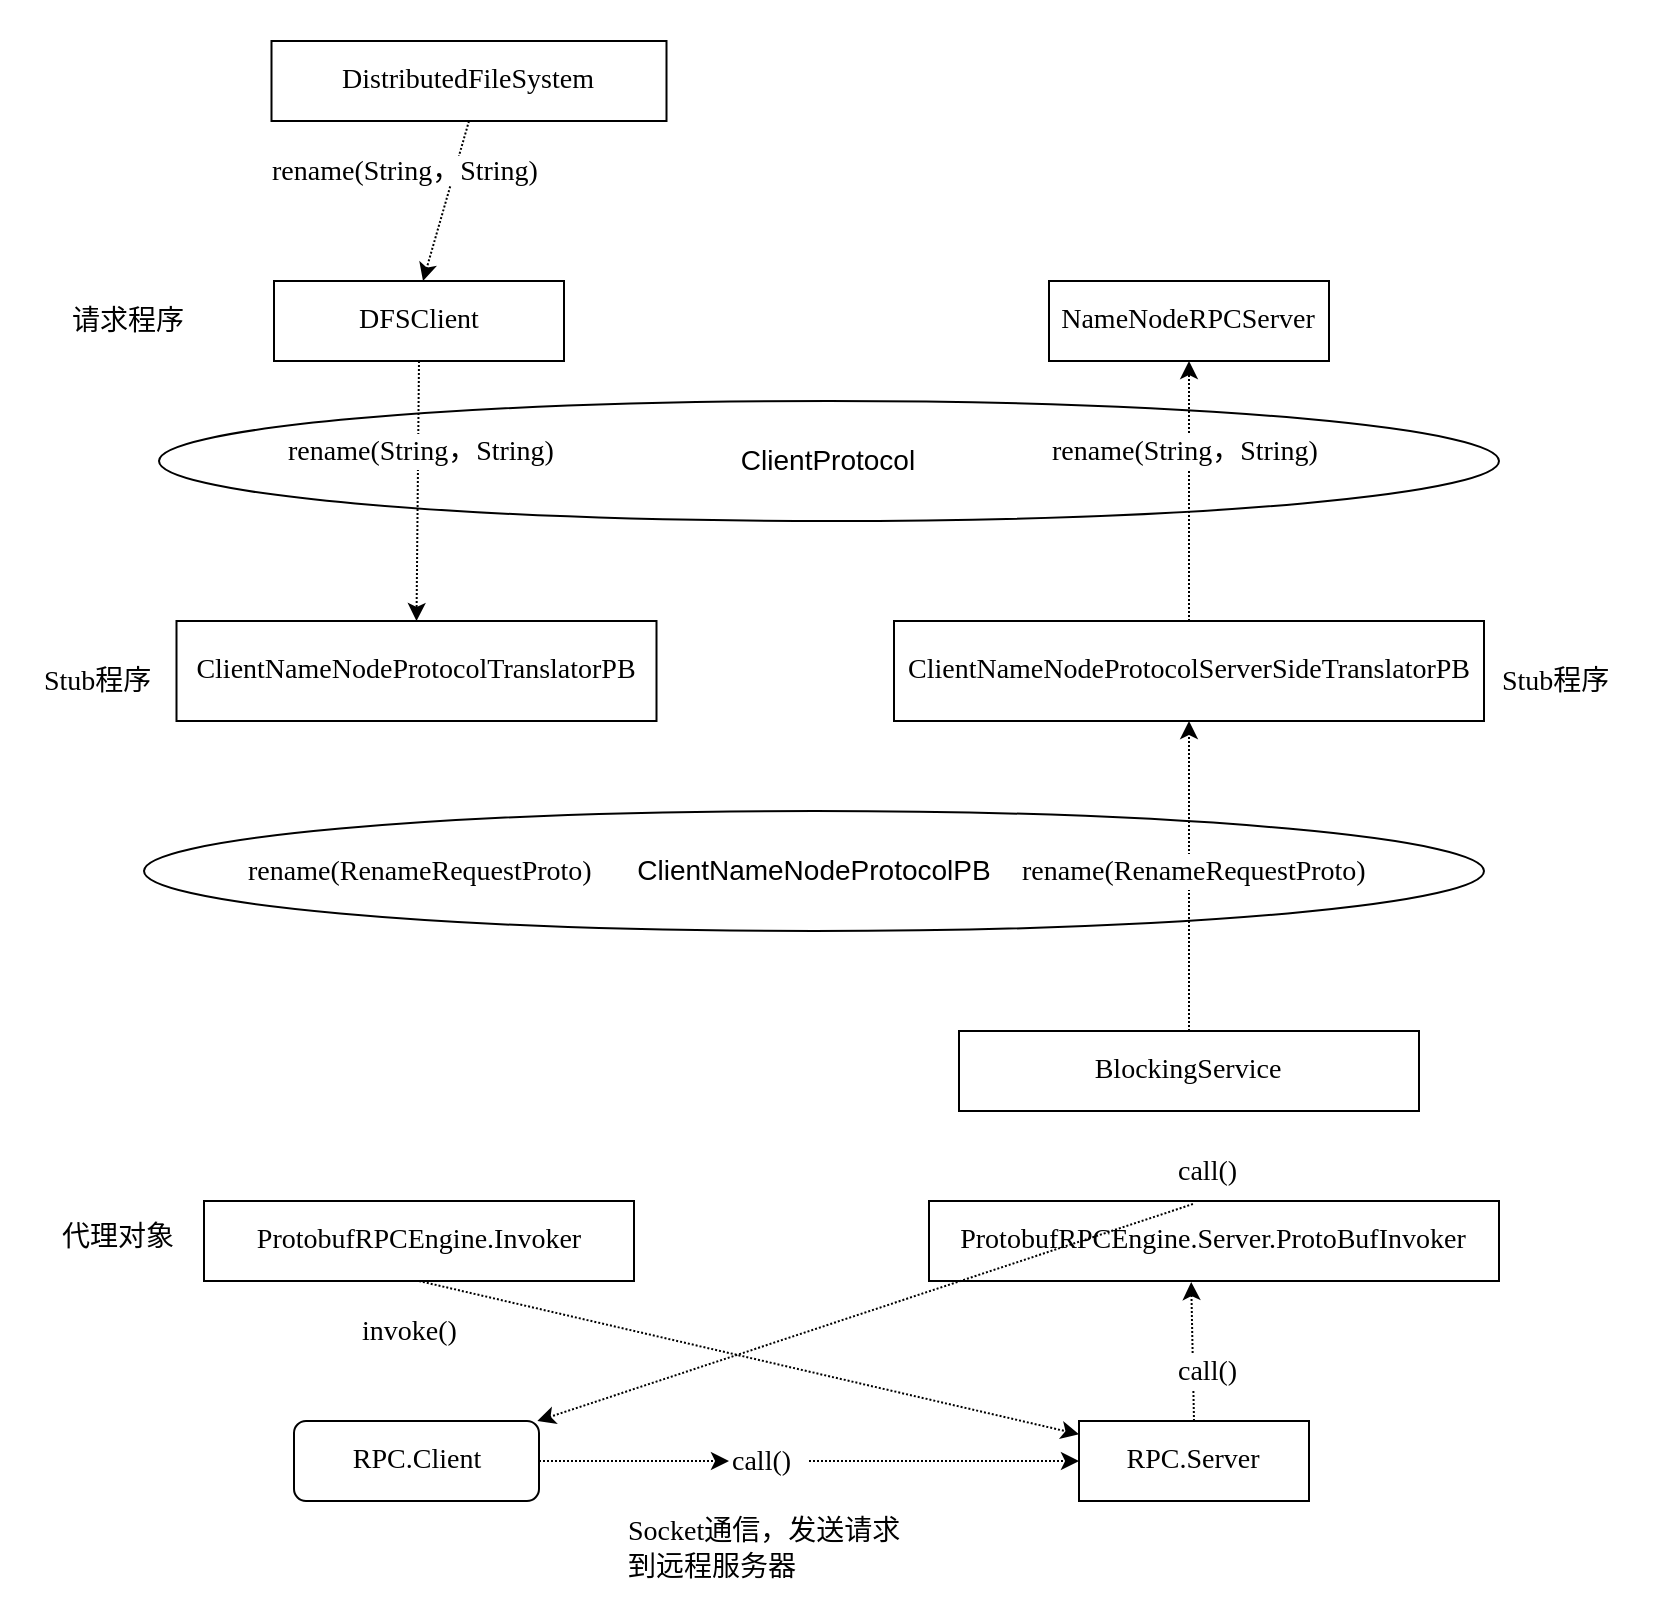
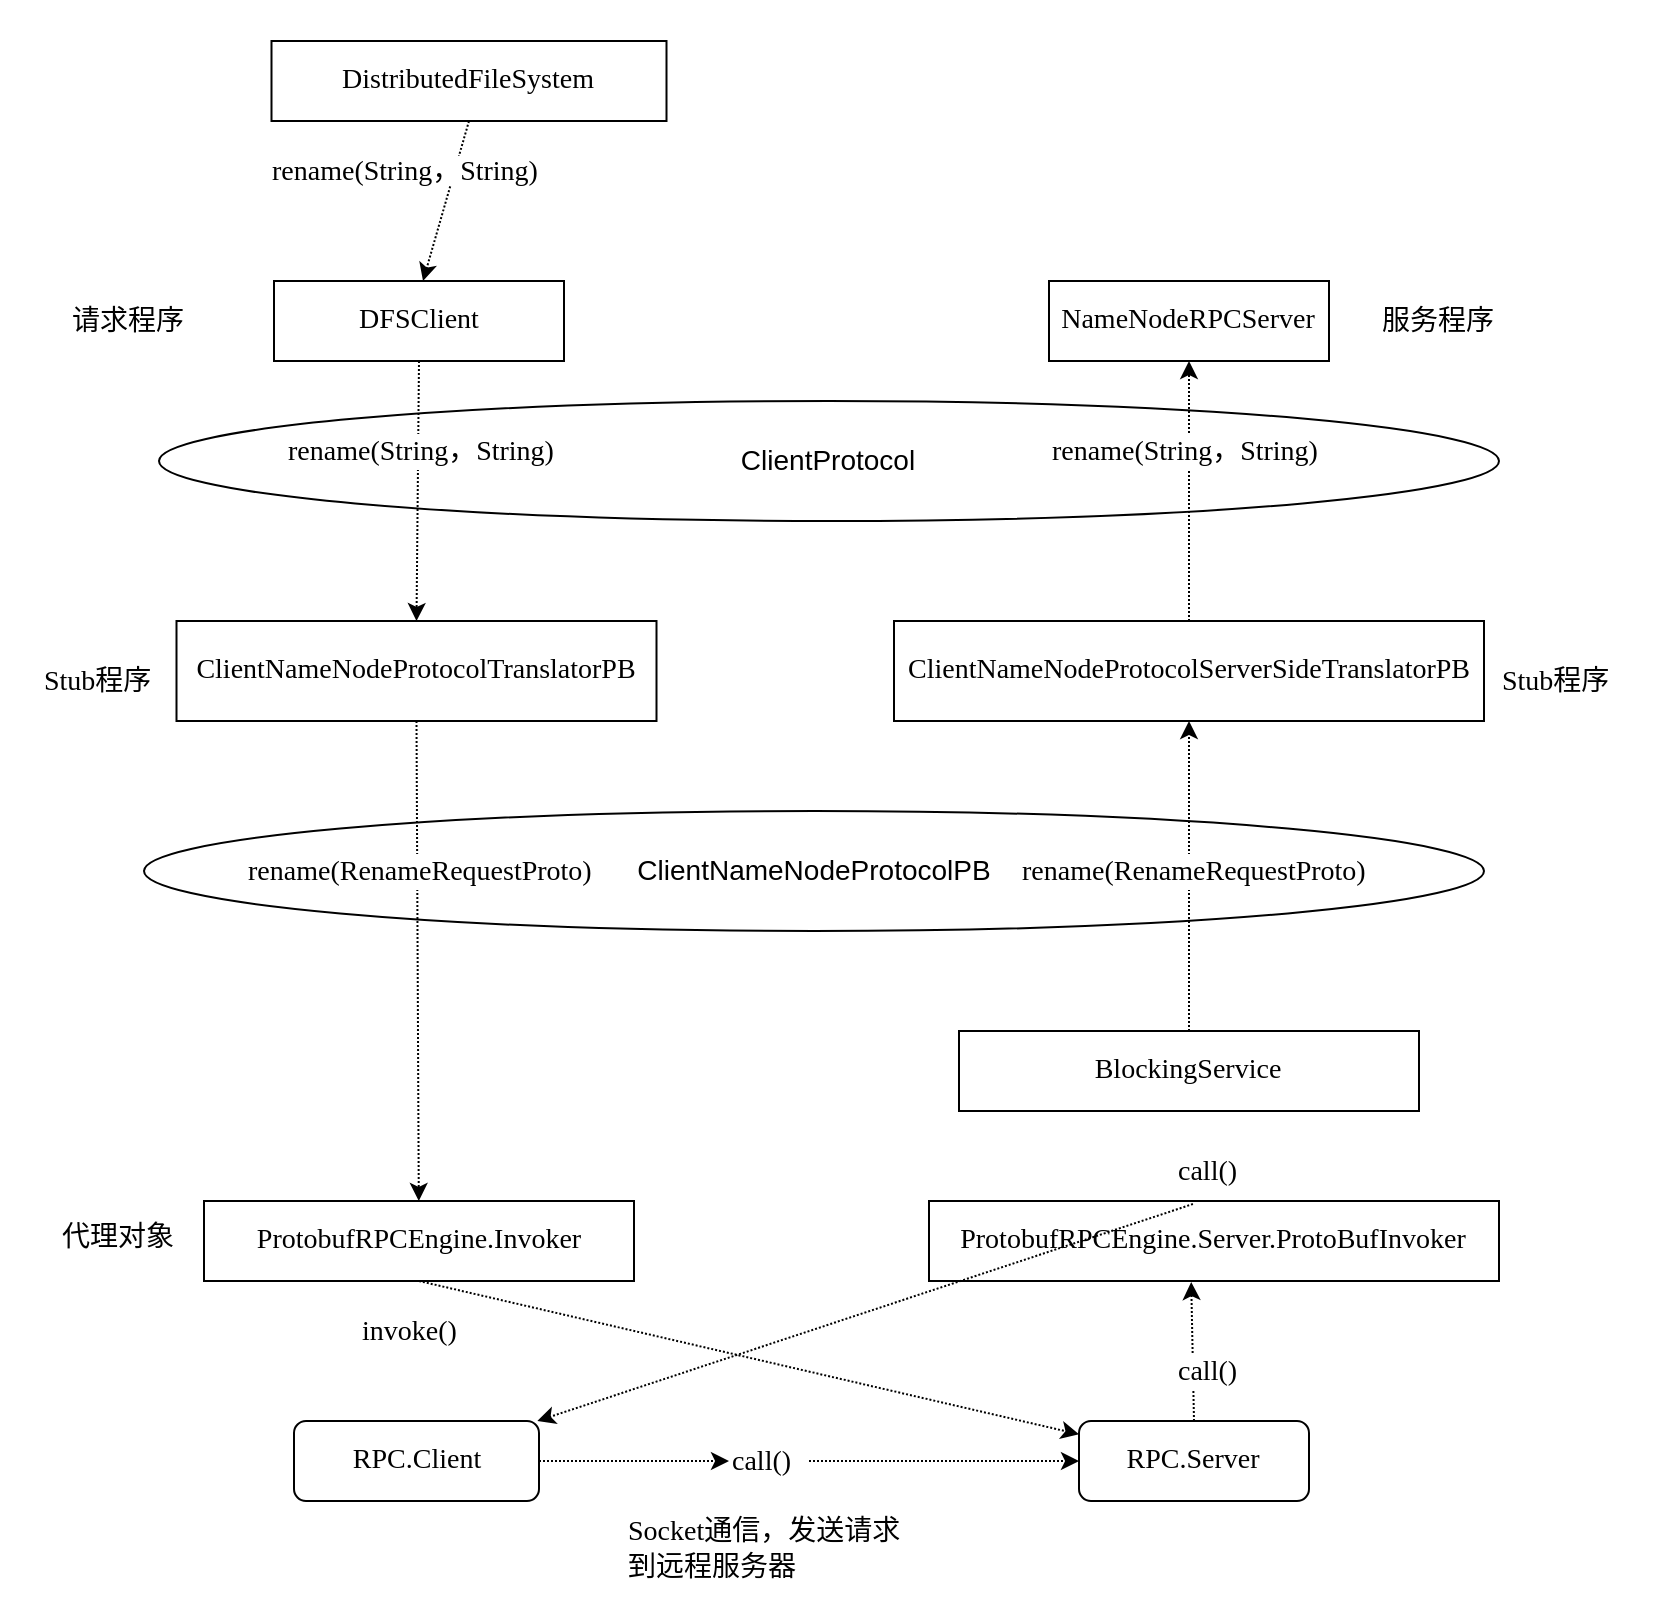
none -> (1447, 326)
none -> (418, 1038)
(1194, 1461) -> (1194, 1461)
